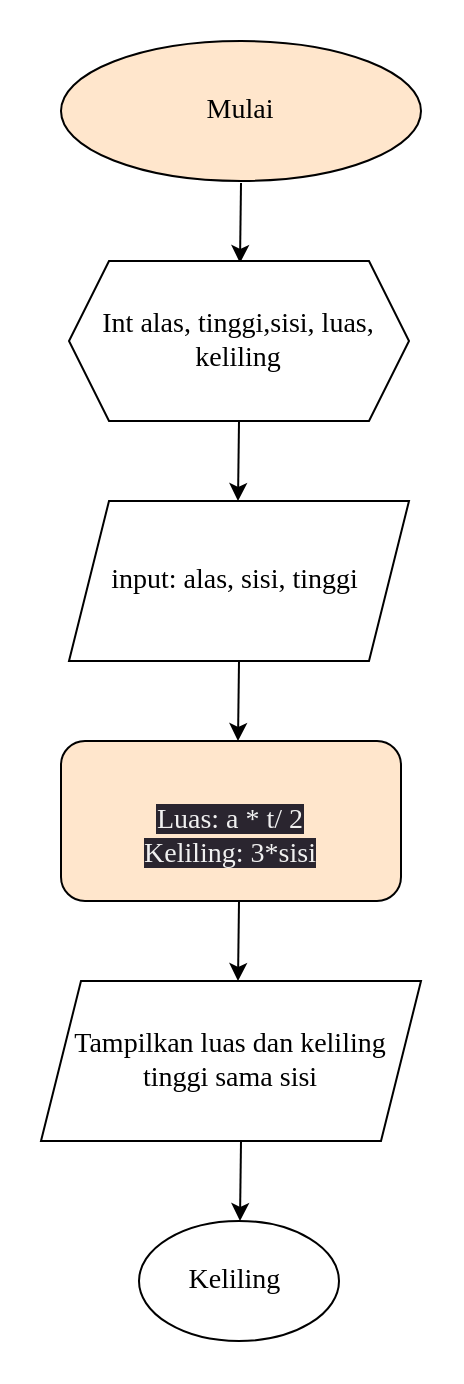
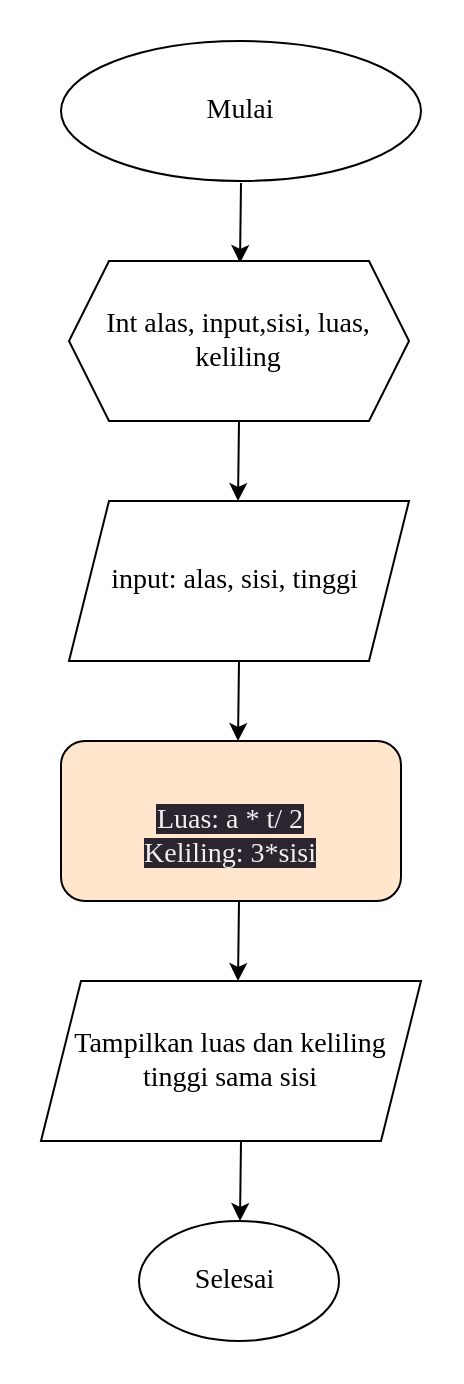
(241, 111) -> (241, 111)
(239, 341) -> (239, 341)
(239, 1281) -> (239, 1281)
